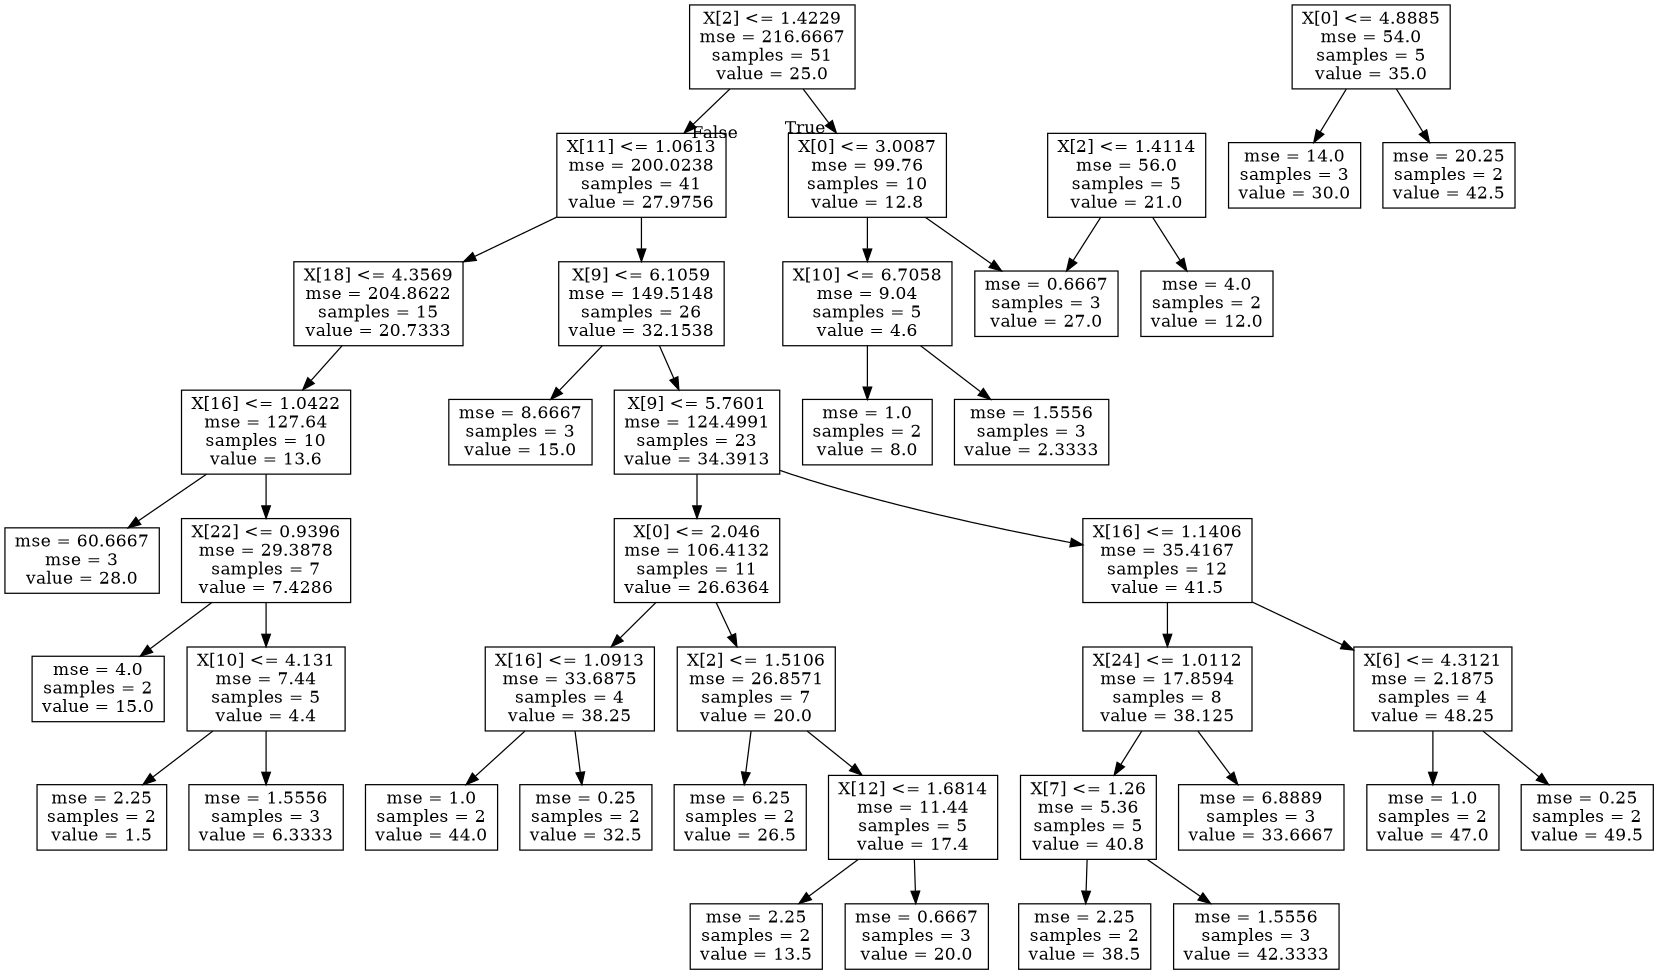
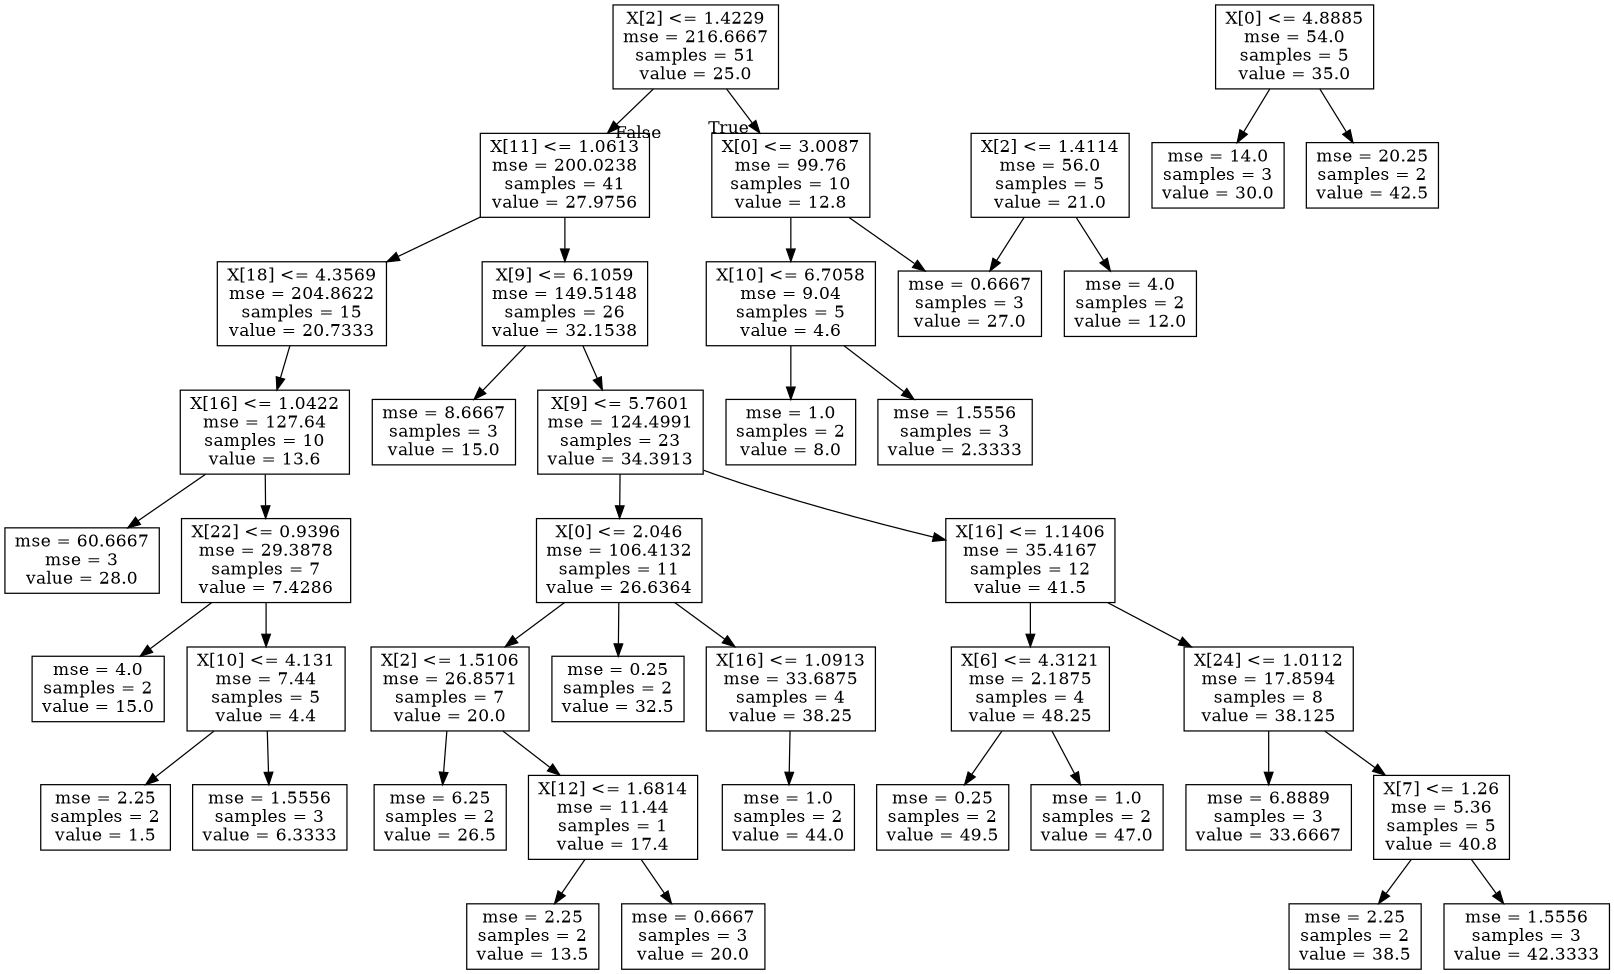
(578, 752) -> (619, 623)
(913, 817) -> (613, 817)
